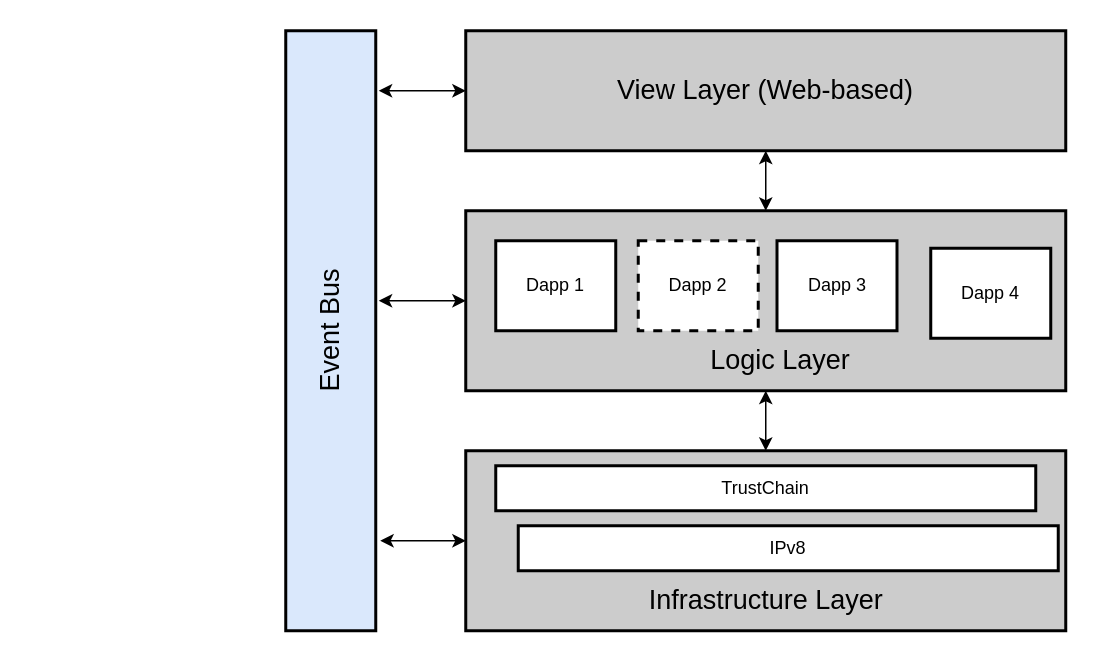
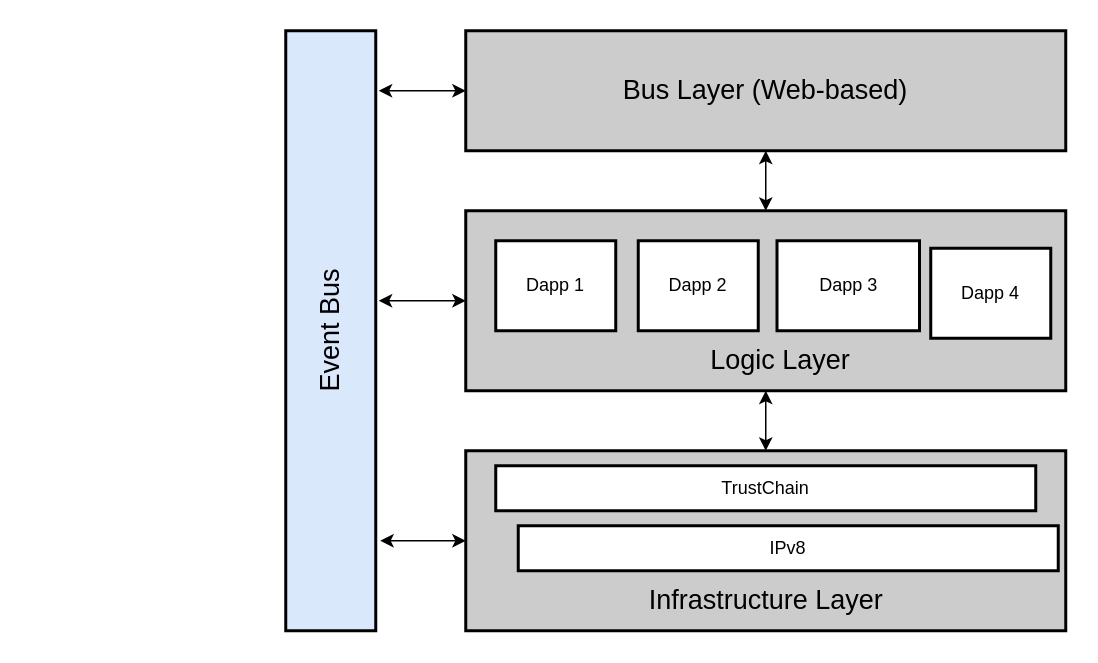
(766, 91) -> (766, 91)
(698, 286) -> (698, 286)
(837, 286) -> (848, 286)
